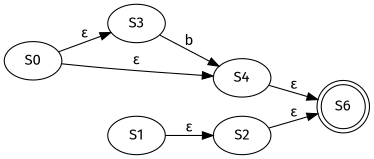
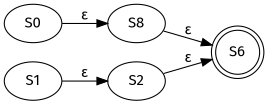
(137, 23) -> none
(242, 78) -> (137, 23)
